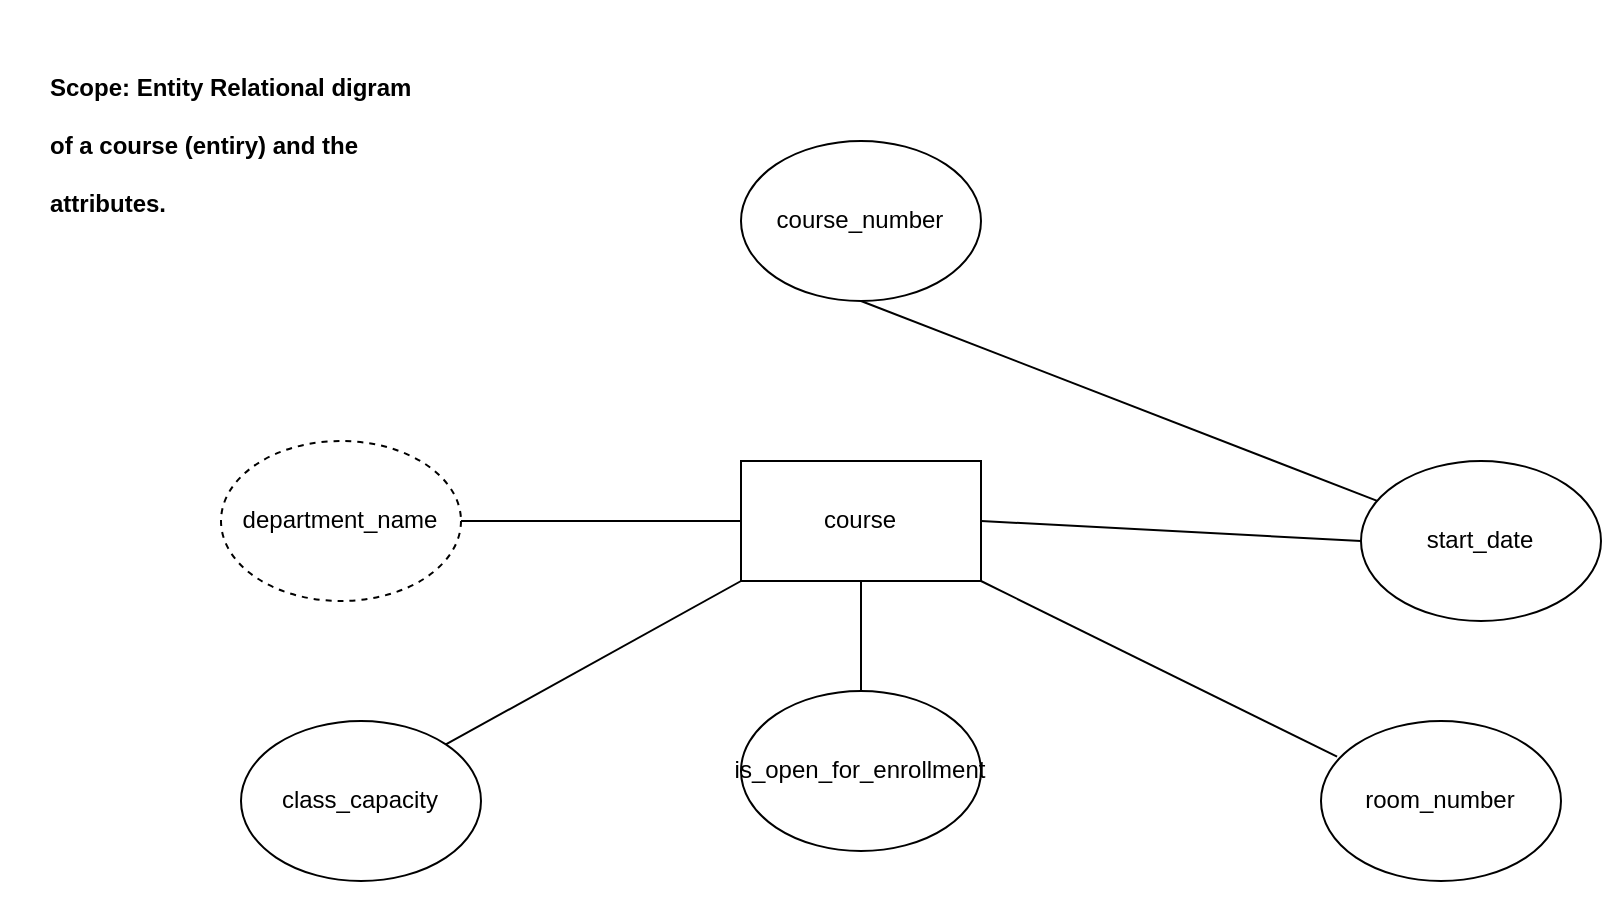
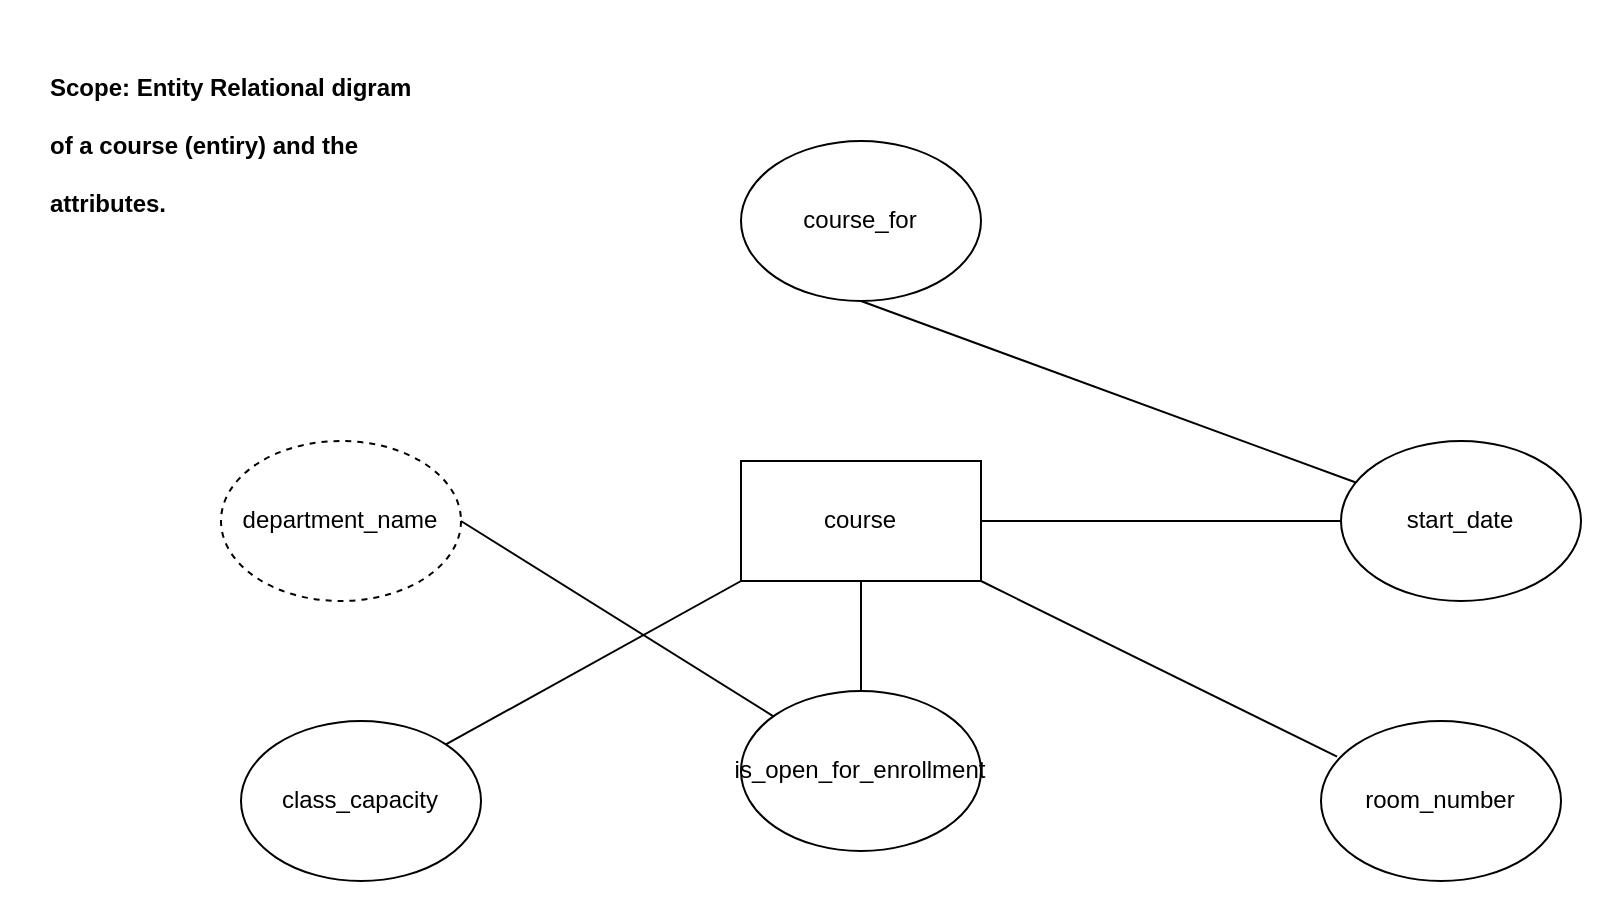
(861, 221) -> (861, 221)
(601, 521) -> (617, 619)
(1481, 541) -> (1461, 521)
